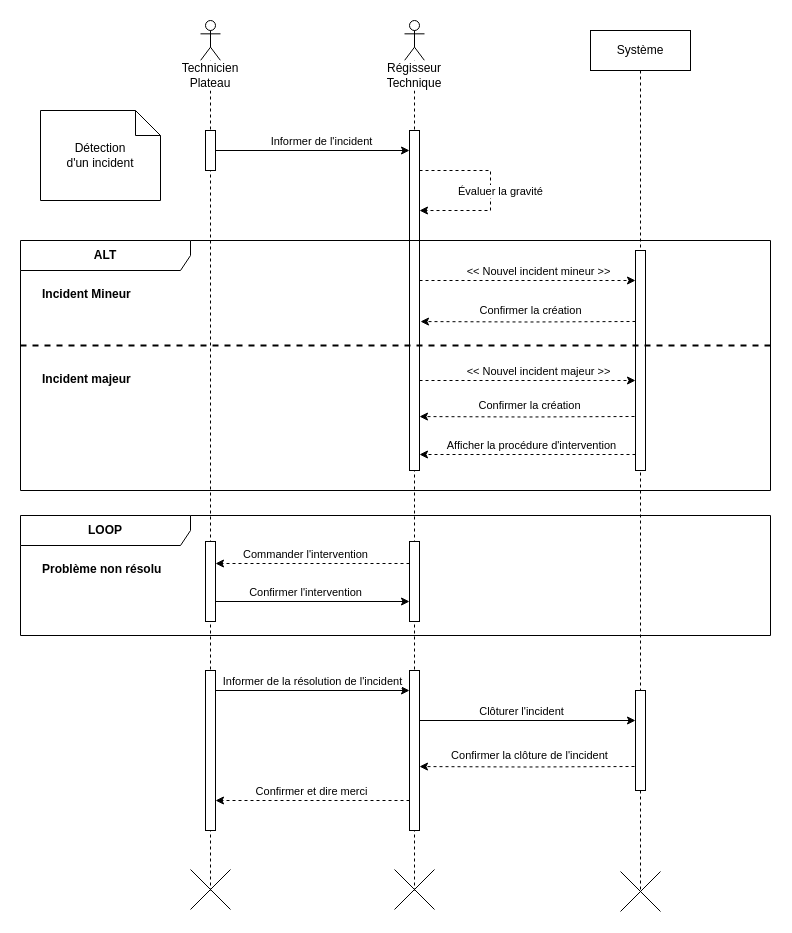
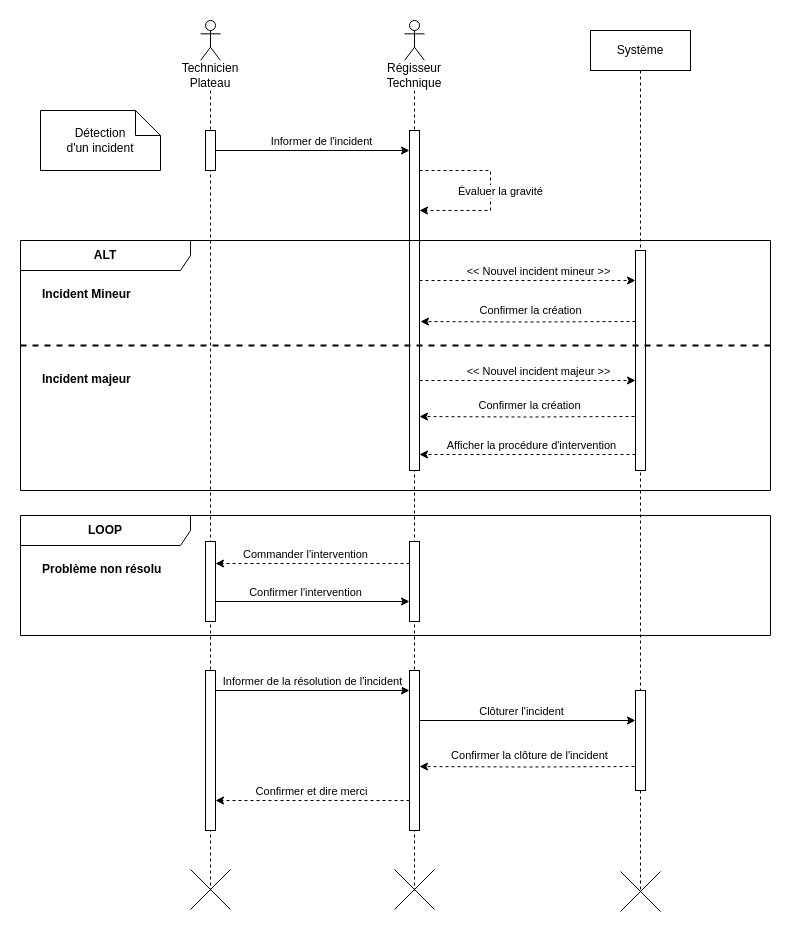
(101, 156) -> (101, 141)
